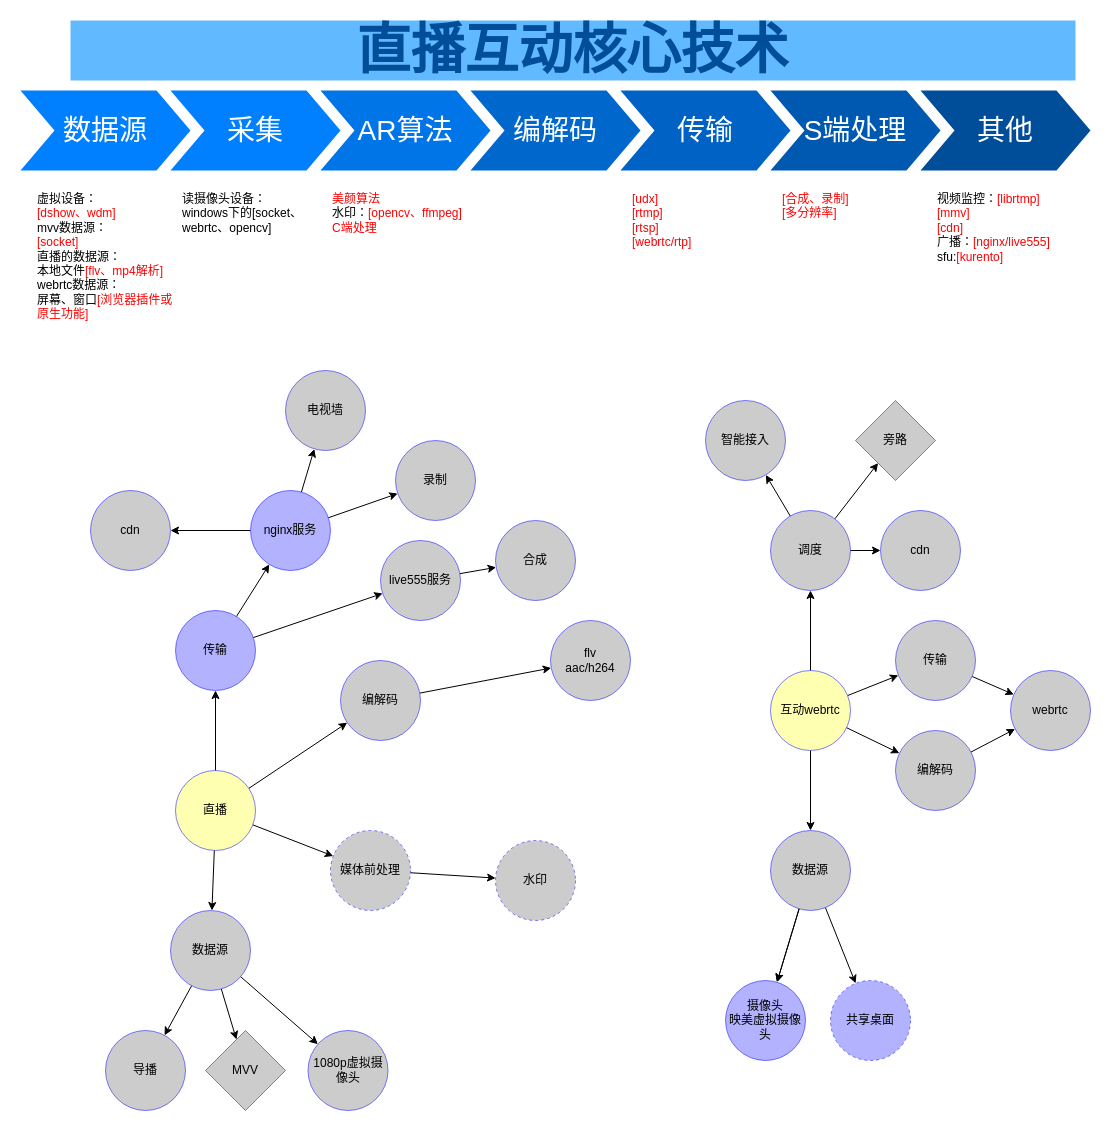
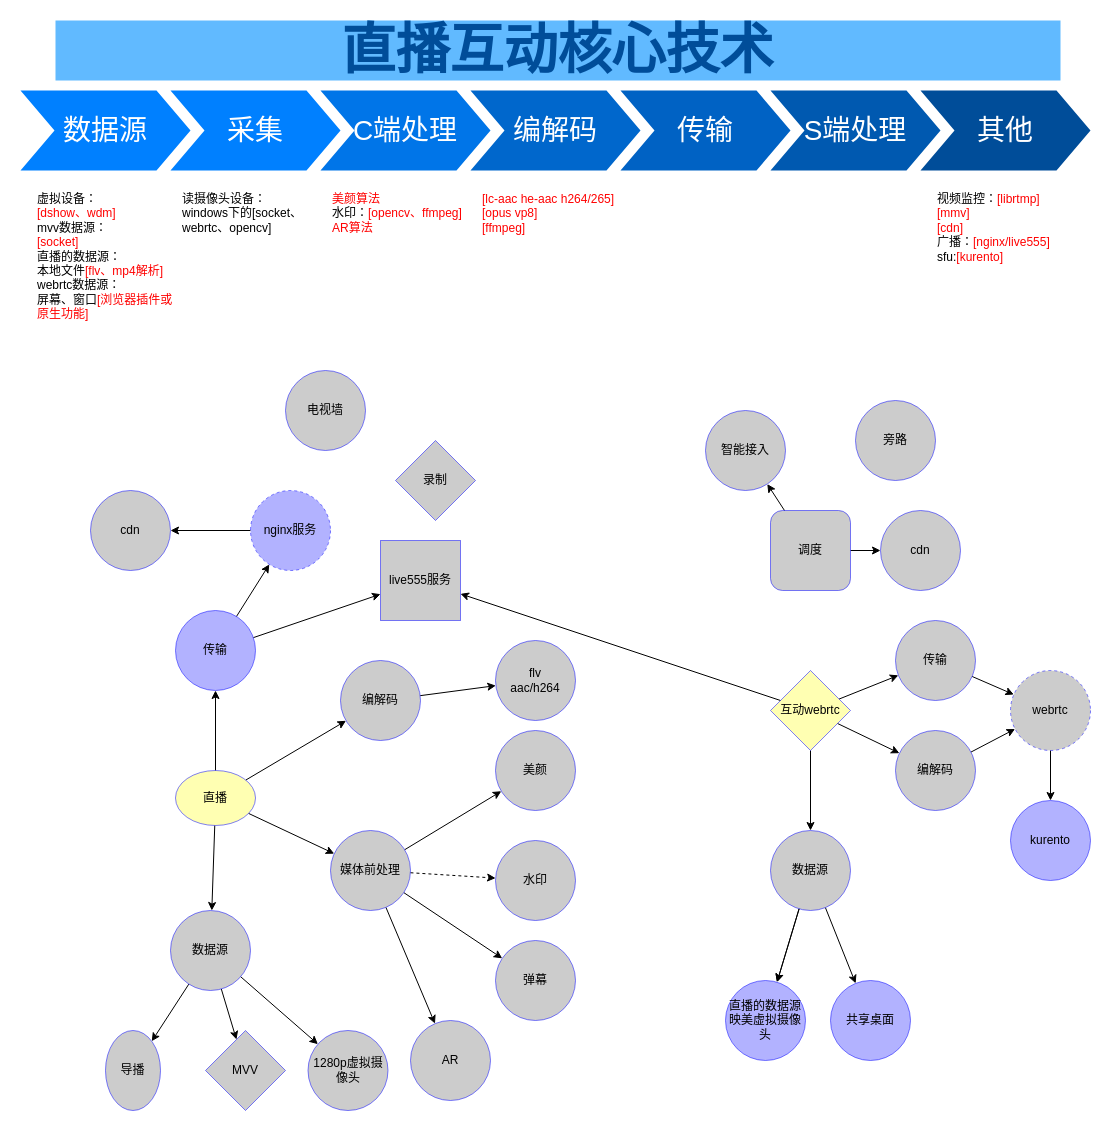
(573, 51) -> (558, 51)
(406, 131) -> (406, 131)
(402, 221) -> (402, 221)
none -> (551, 296)
(701, 296) -> none
(851, 296) -> none
(746, 441) -> (746, 451)
(896, 441) -> (896, 441)
(307, 474) -> none
(436, 481) -> (436, 481)
(855, 493) -> none
(360, 507) -> none
(291, 531) -> (291, 531)
(811, 551) -> (811, 551)
(536, 561) -> none
(475, 571) -> none
(421, 581) -> (421, 581)
(811, 634) -> (624, 648)
(591, 661) -> (536, 681)
(811, 711) -> (811, 711)
(1051, 711) -> (1051, 711)
none -> (536, 771)
none -> (1051, 772)
(216, 811) -> (216, 798)
none -> (450, 822)
none -> (1051, 841)
(371, 871) -> (371, 871)
(451, 875) -> (451, 875)
(536, 881) -> (536, 881)
none -> (450, 923)
none -> (409, 962)
none -> (536, 981)
(766, 1021) -> (766, 1021)
(871, 1021) -> (871, 1021)
none -> (451, 1061)
(146, 1071) -> (133, 1071)
(349, 1071) -> (349, 1071)
